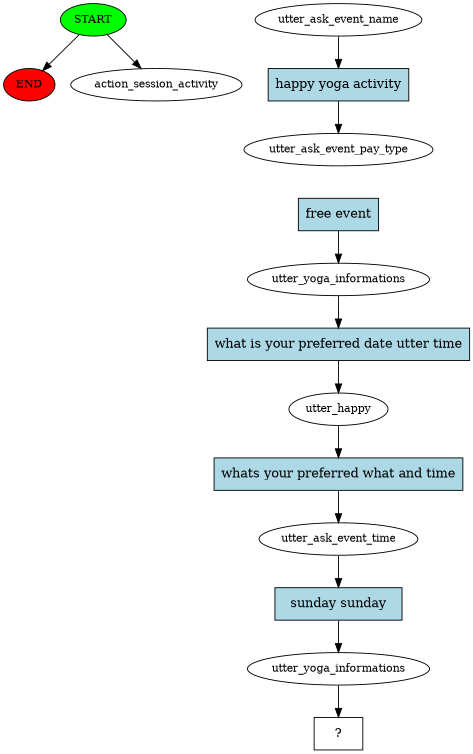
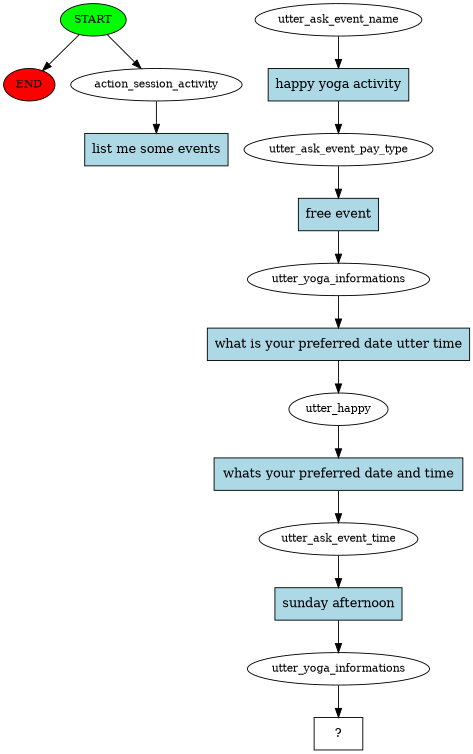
none -> (156, 150)
none -> (338, 178)
(338, 474) -> (338, 474)
(338, 604) -> (338, 604)
